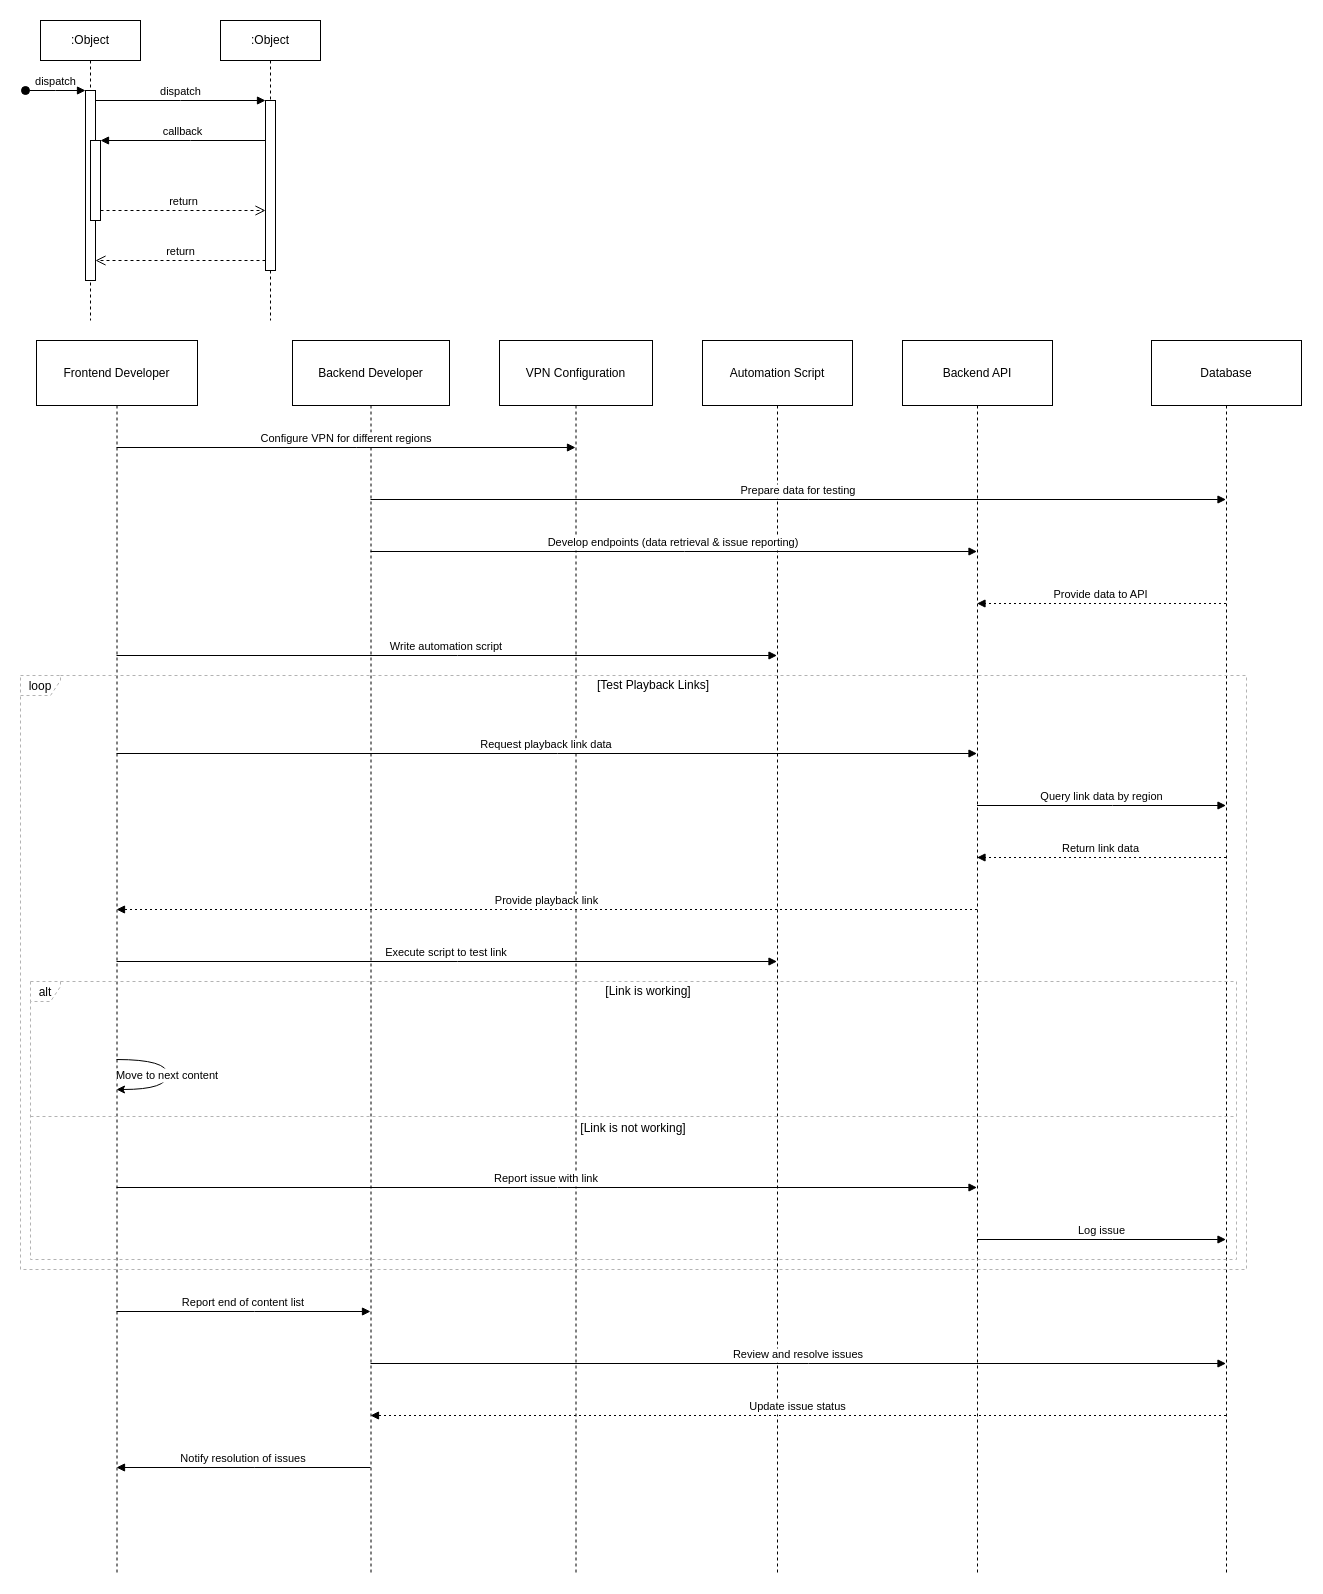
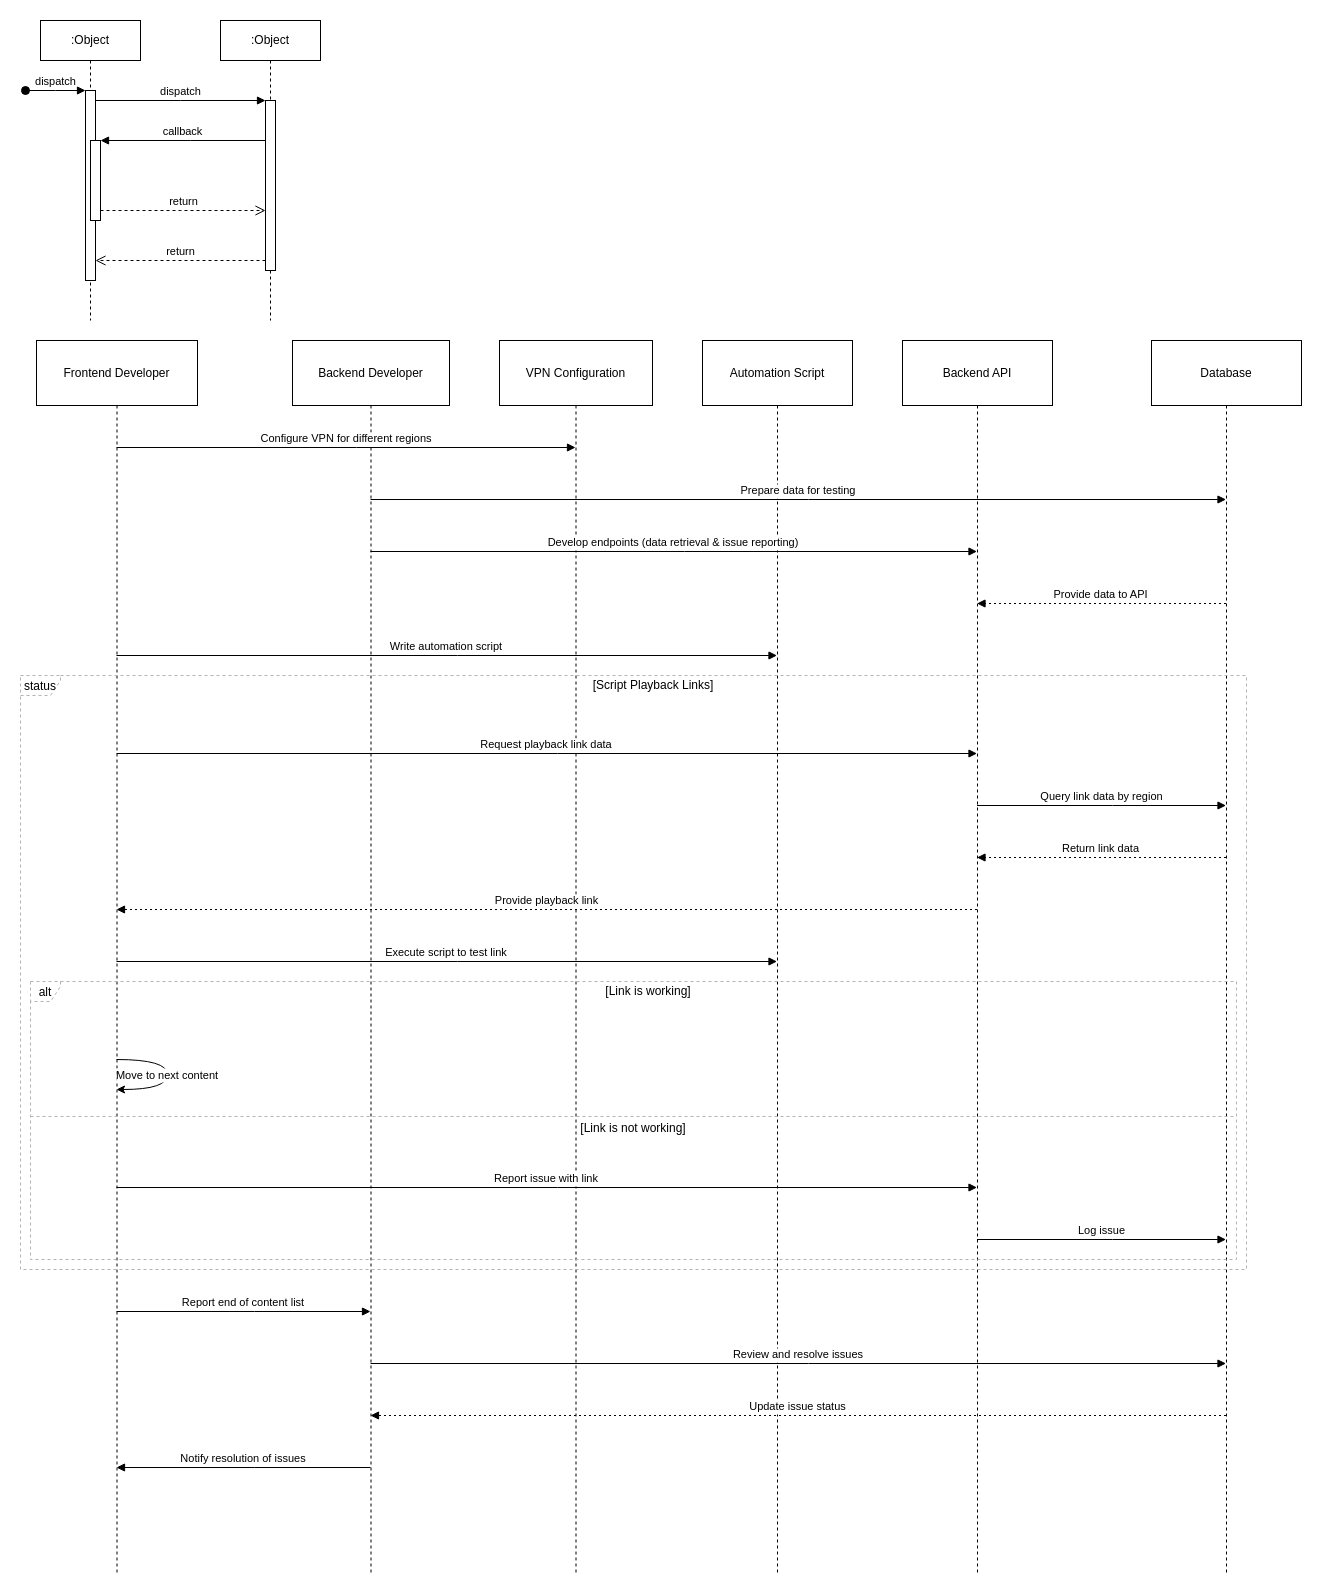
(40, 686) -> (40, 686)
(654, 686) -> (654, 686)
